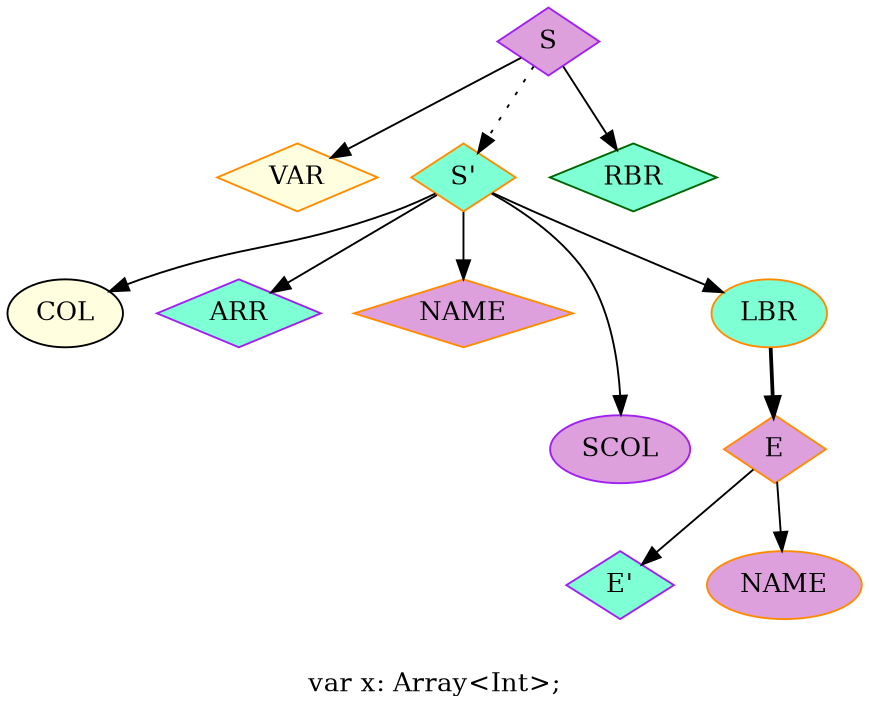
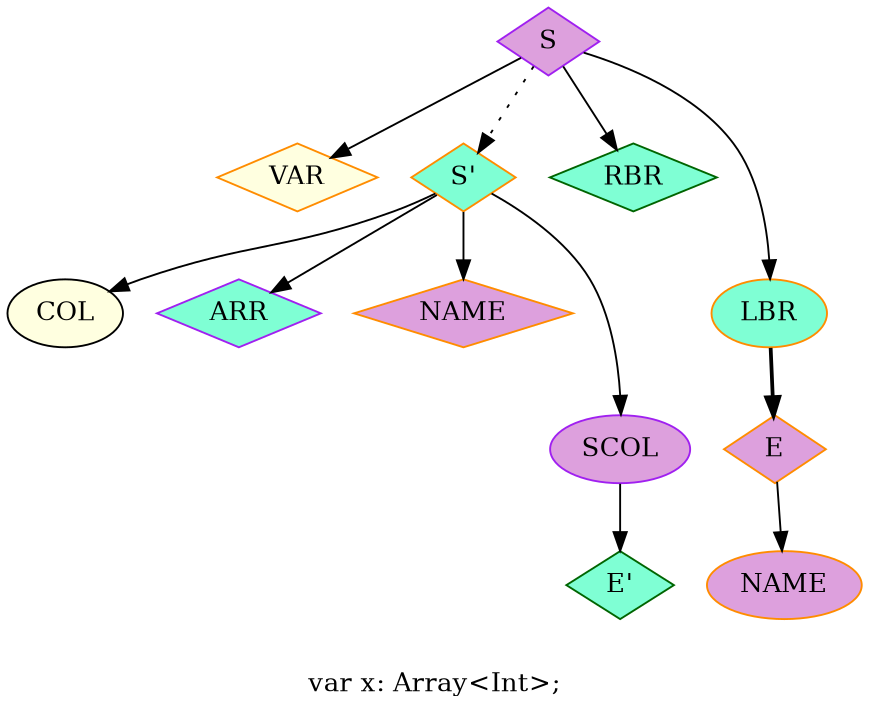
(598, 240) -> (715, 123)
(705, 511) -> (620, 508)
(620, 585) -> (620, 585)
